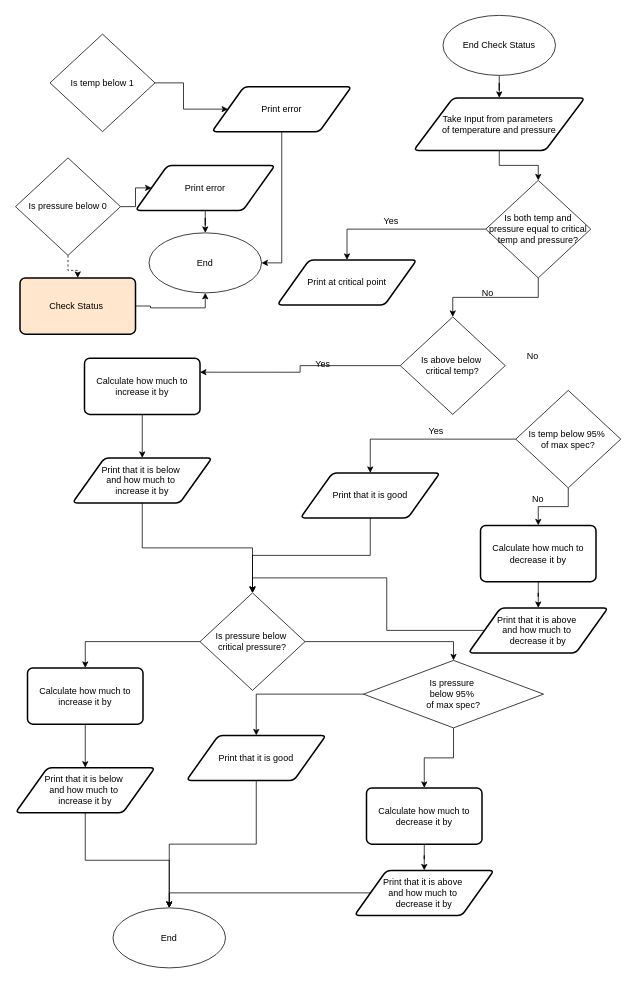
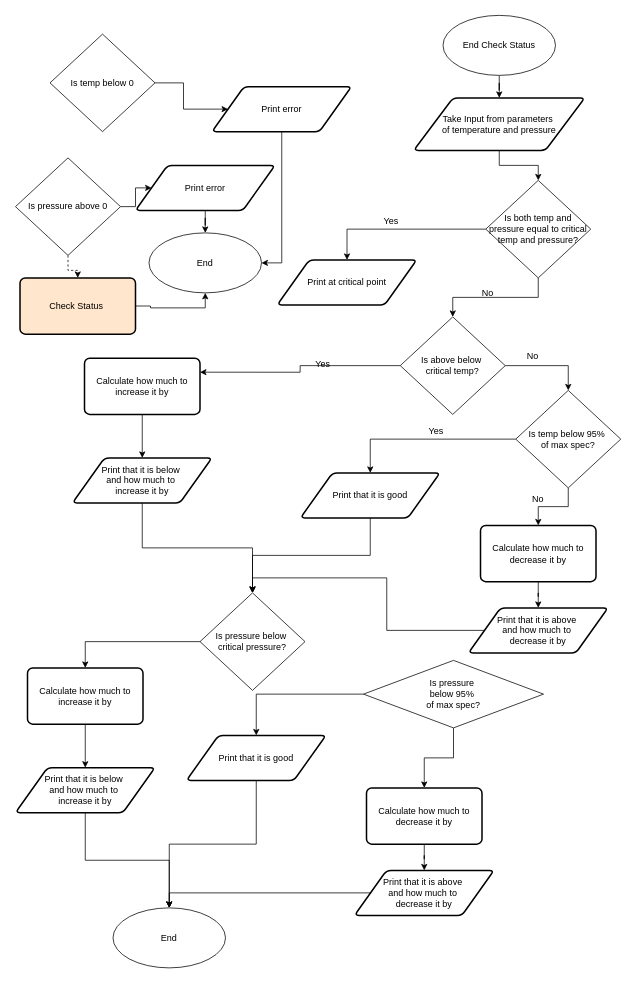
(102, 83) -> (102, 83)
(68, 207) -> (68, 207)
none -> (546, 366)
(385, 642) -> none
